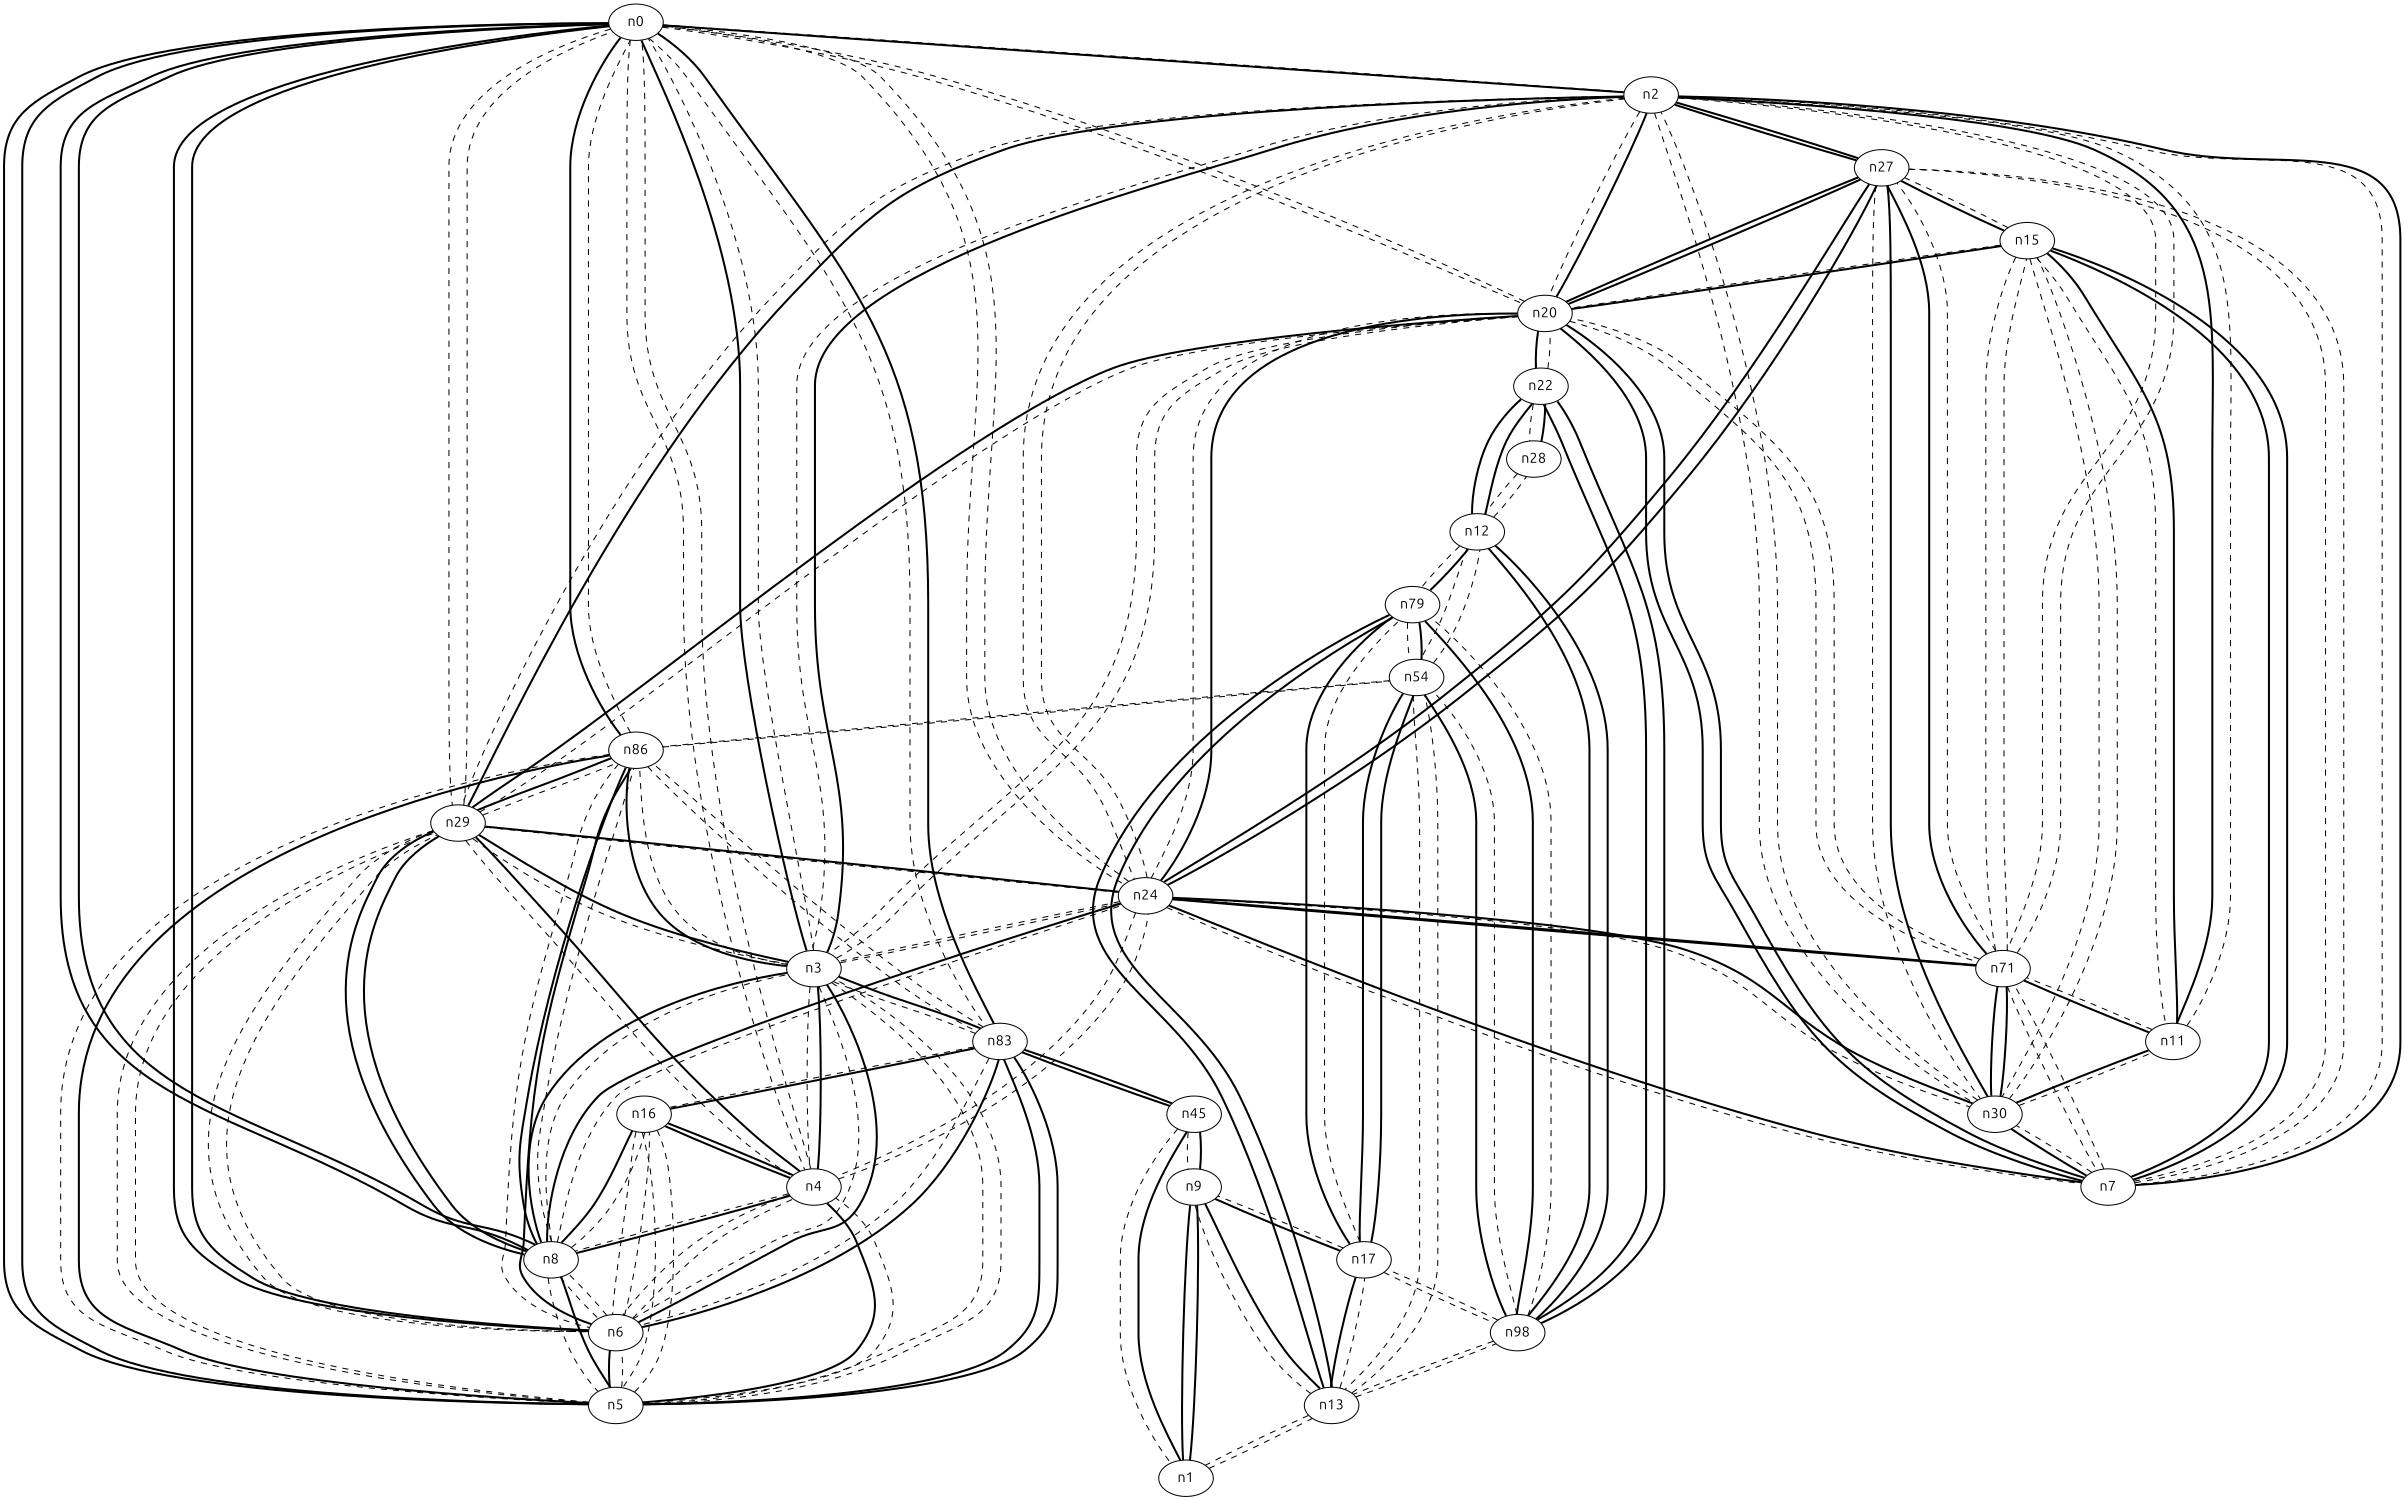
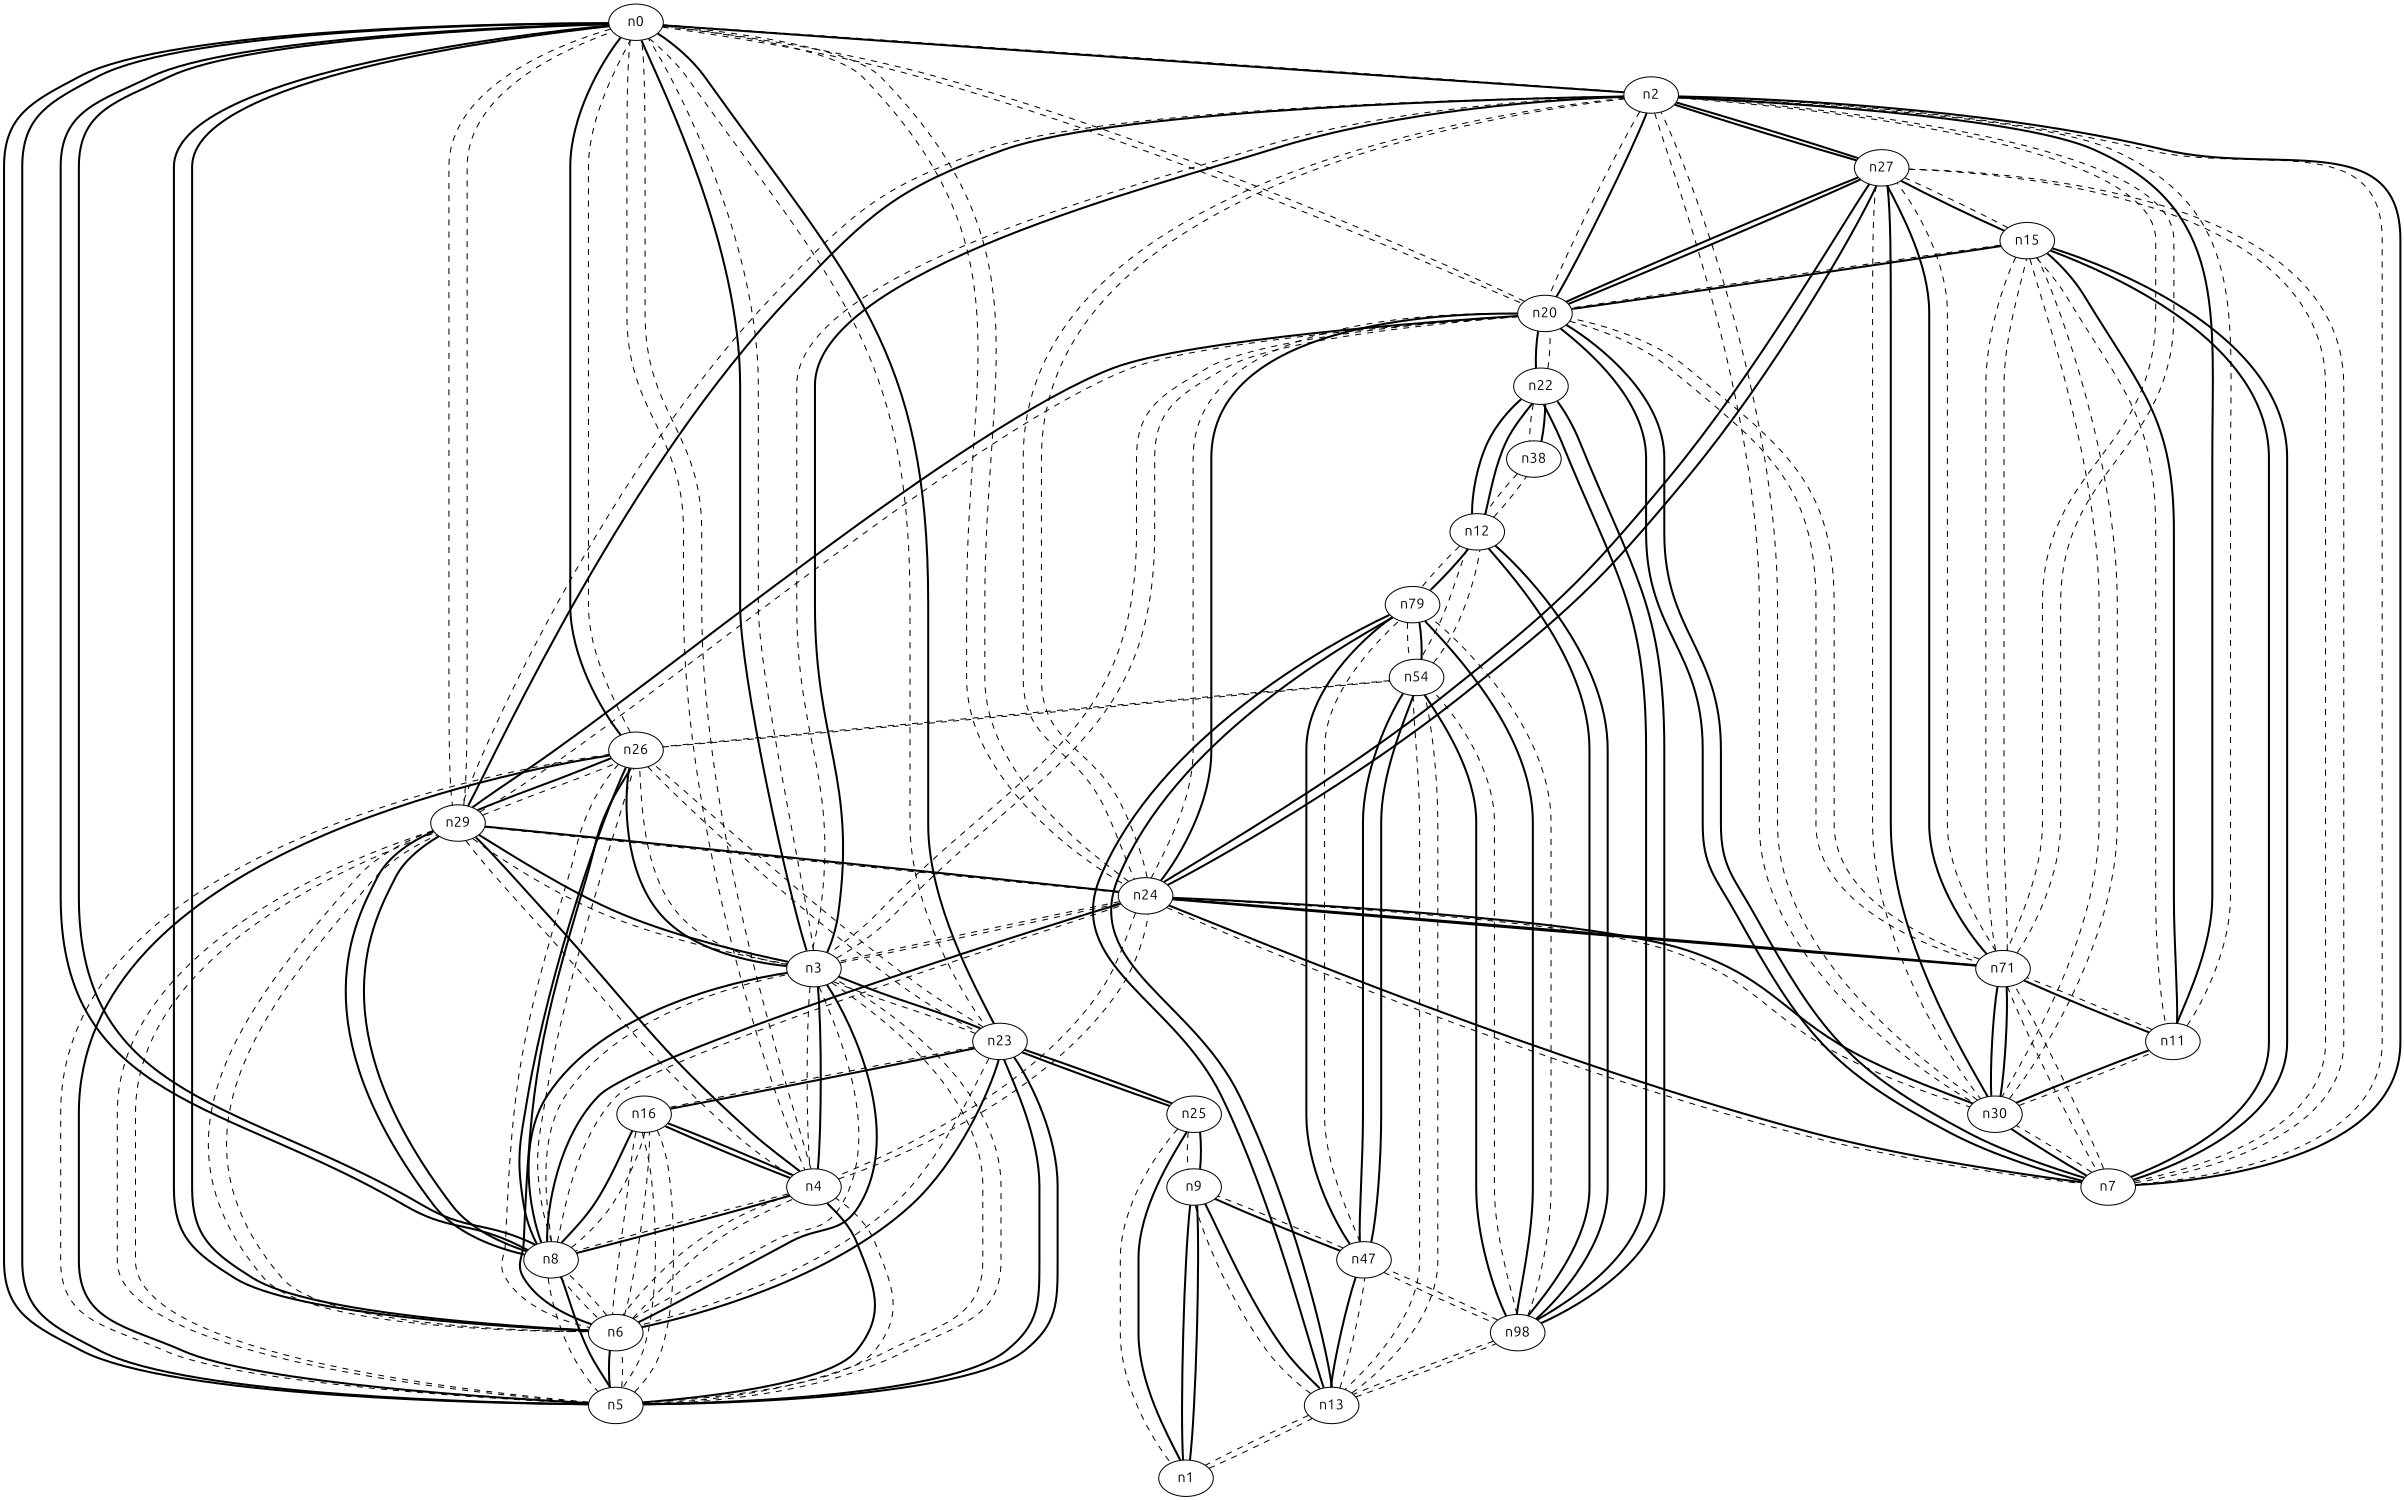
(1534, 459) -> (1534, 459)
(636, 750) -> (636, 750)
(1000, 1041) -> (1000, 1041)
(1194, 1114) -> (1194, 1114)
(1364, 1260) -> (1364, 1260)
